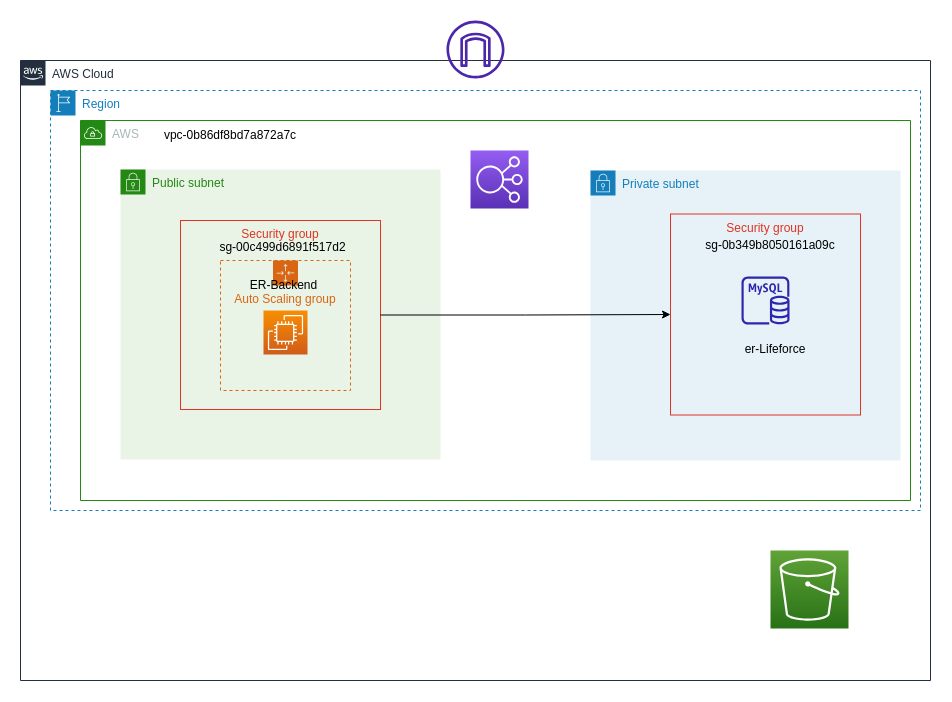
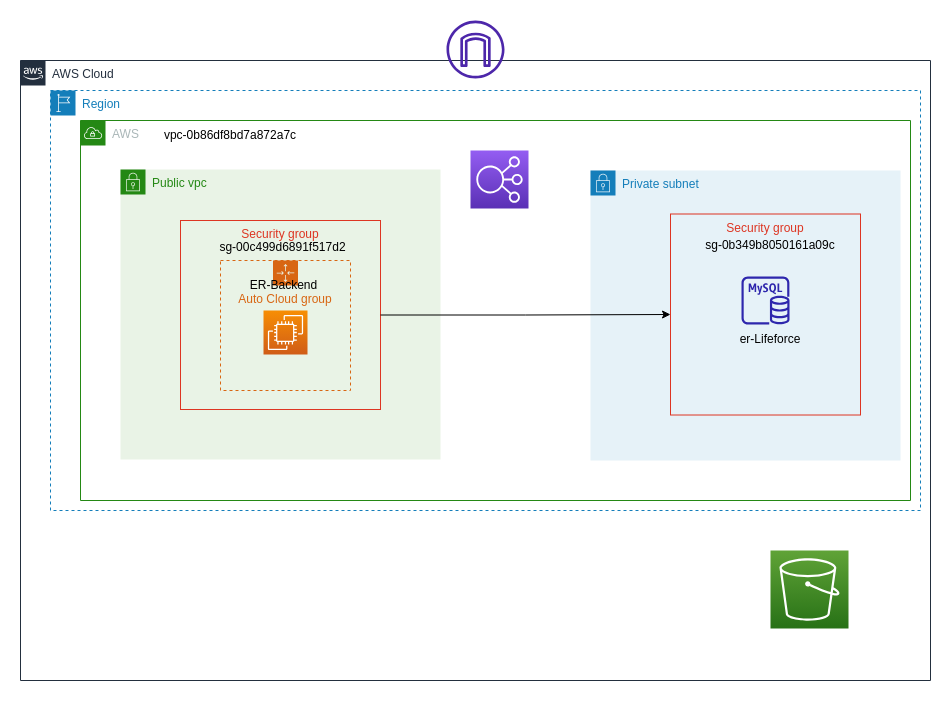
(192, 184) -> (181, 184)
(286, 300) -> (286, 300)
(776, 350) -> (771, 340)
